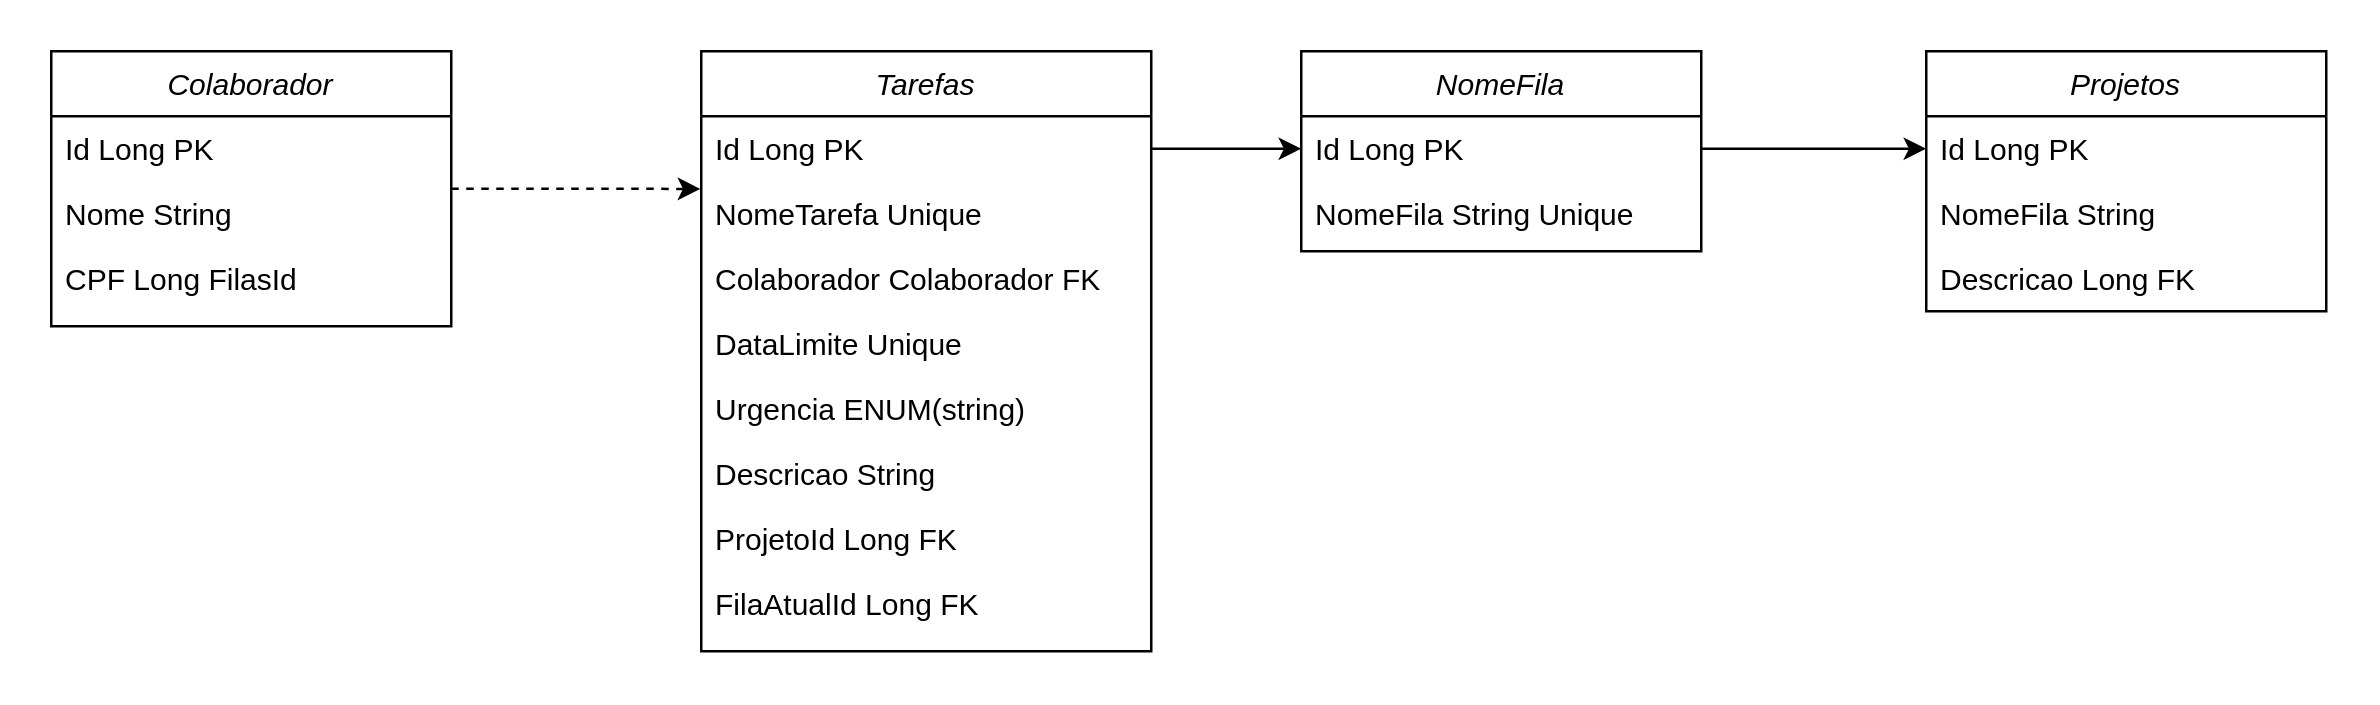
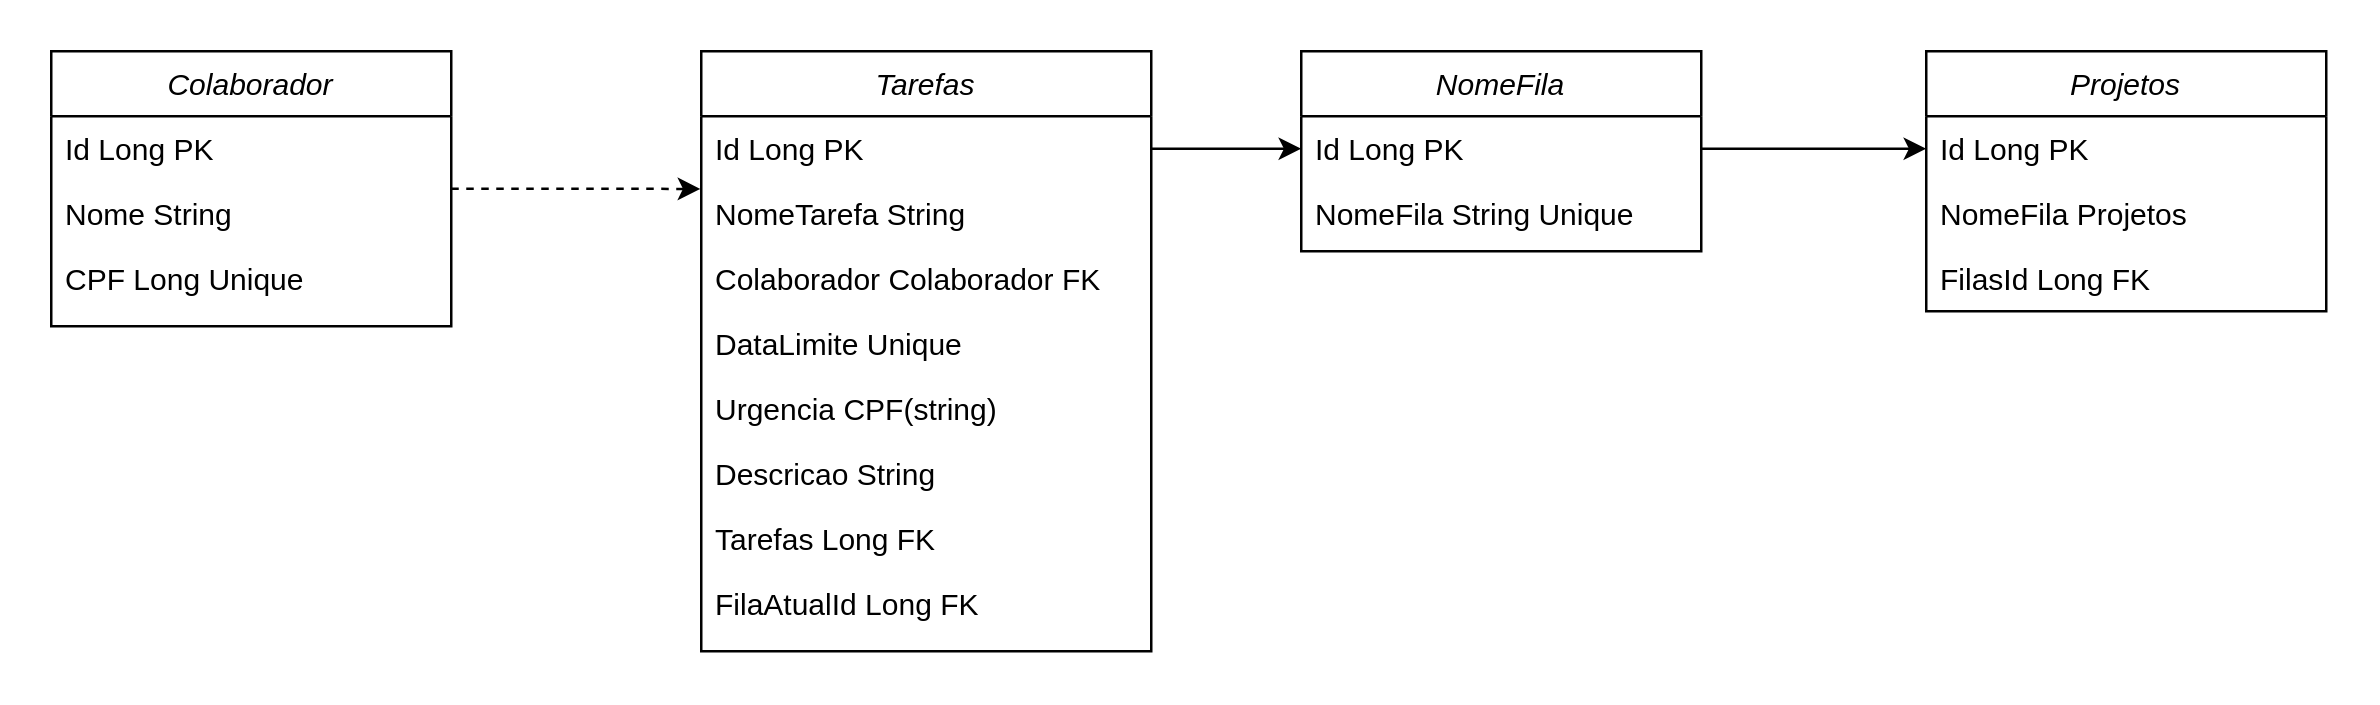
(850, 215) -> (850, 215)
(2050, 215) -> (2071, 215)
(184, 280) -> (179, 280)
(2071, 280) -> (2050, 280)
(880, 410) -> (871, 410)
(854, 540) -> (837, 540)
